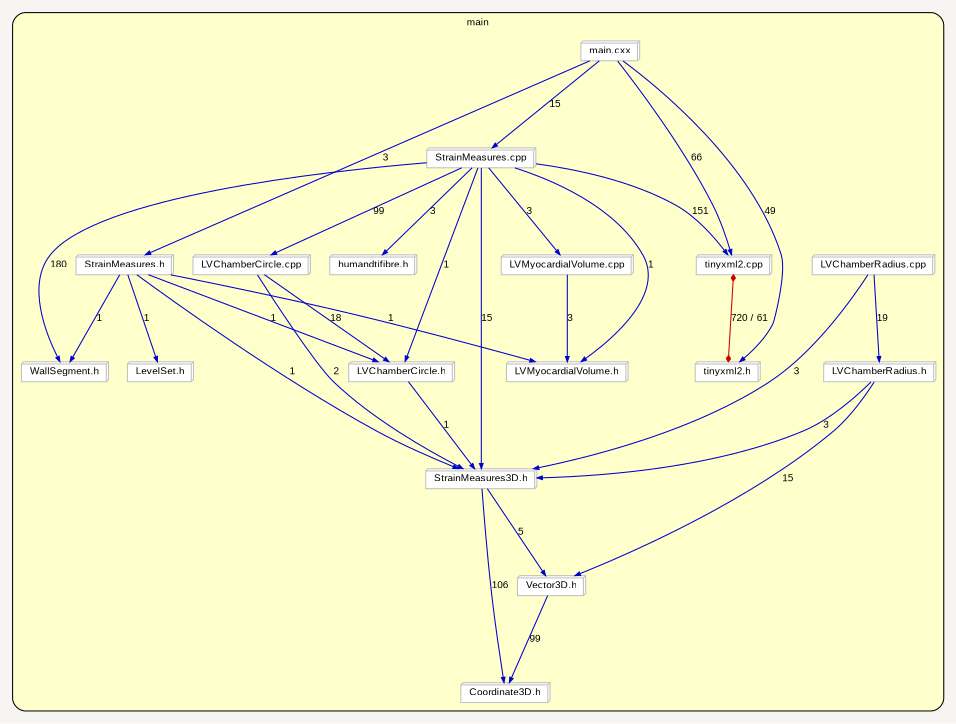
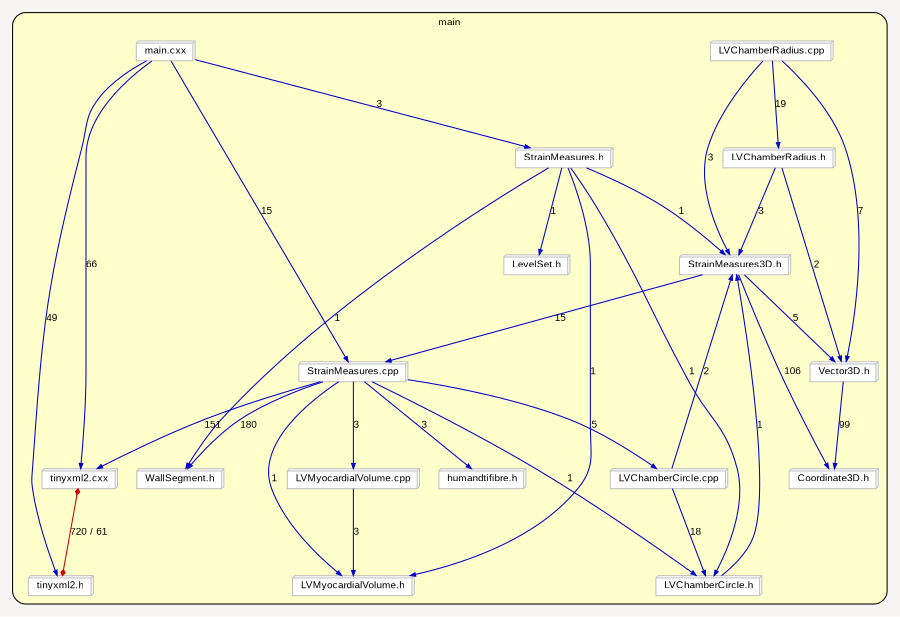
none -> (856, 198)
(379, 211) -> (595, 425)
(734, 265) -> (80, 479)
(481, 316) -> (547, 318)
(788, 479) -> (817, 265)
